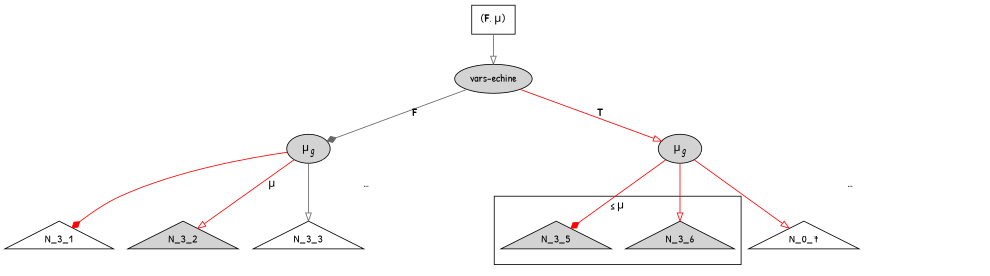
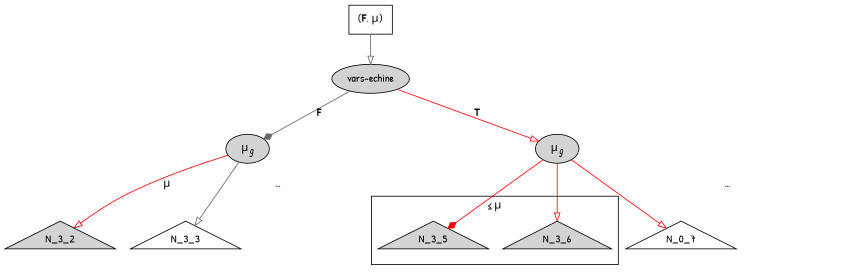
(59, 240) -> none
